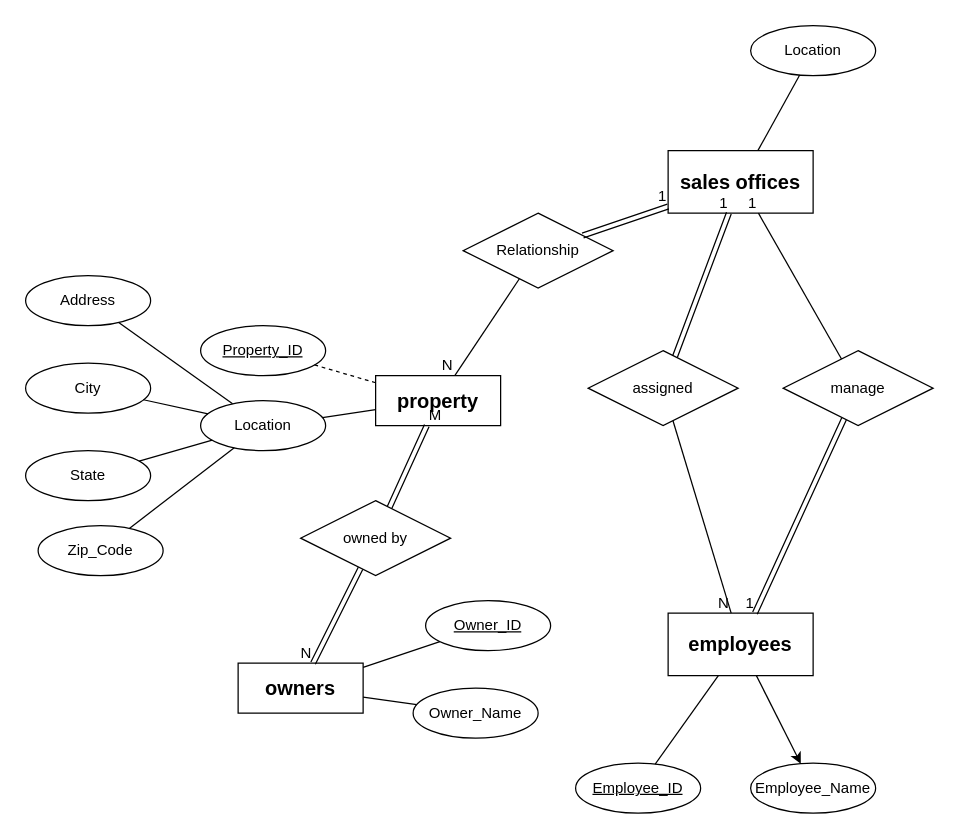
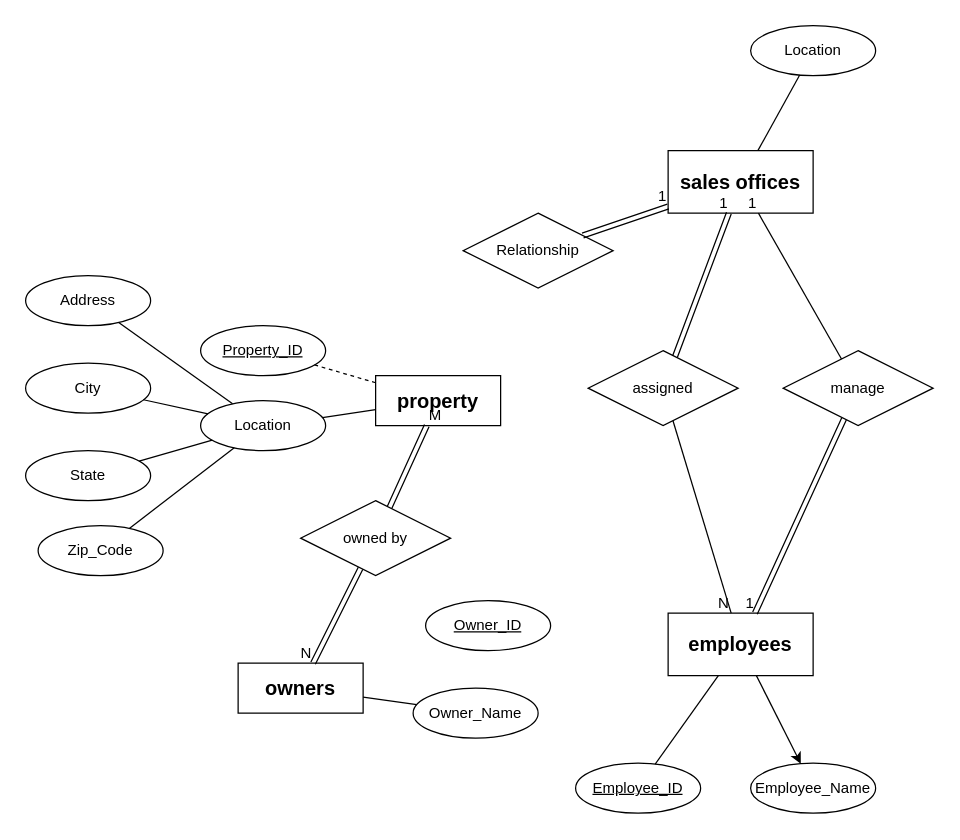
(487, 327) -> none
(402, 654) -> none
